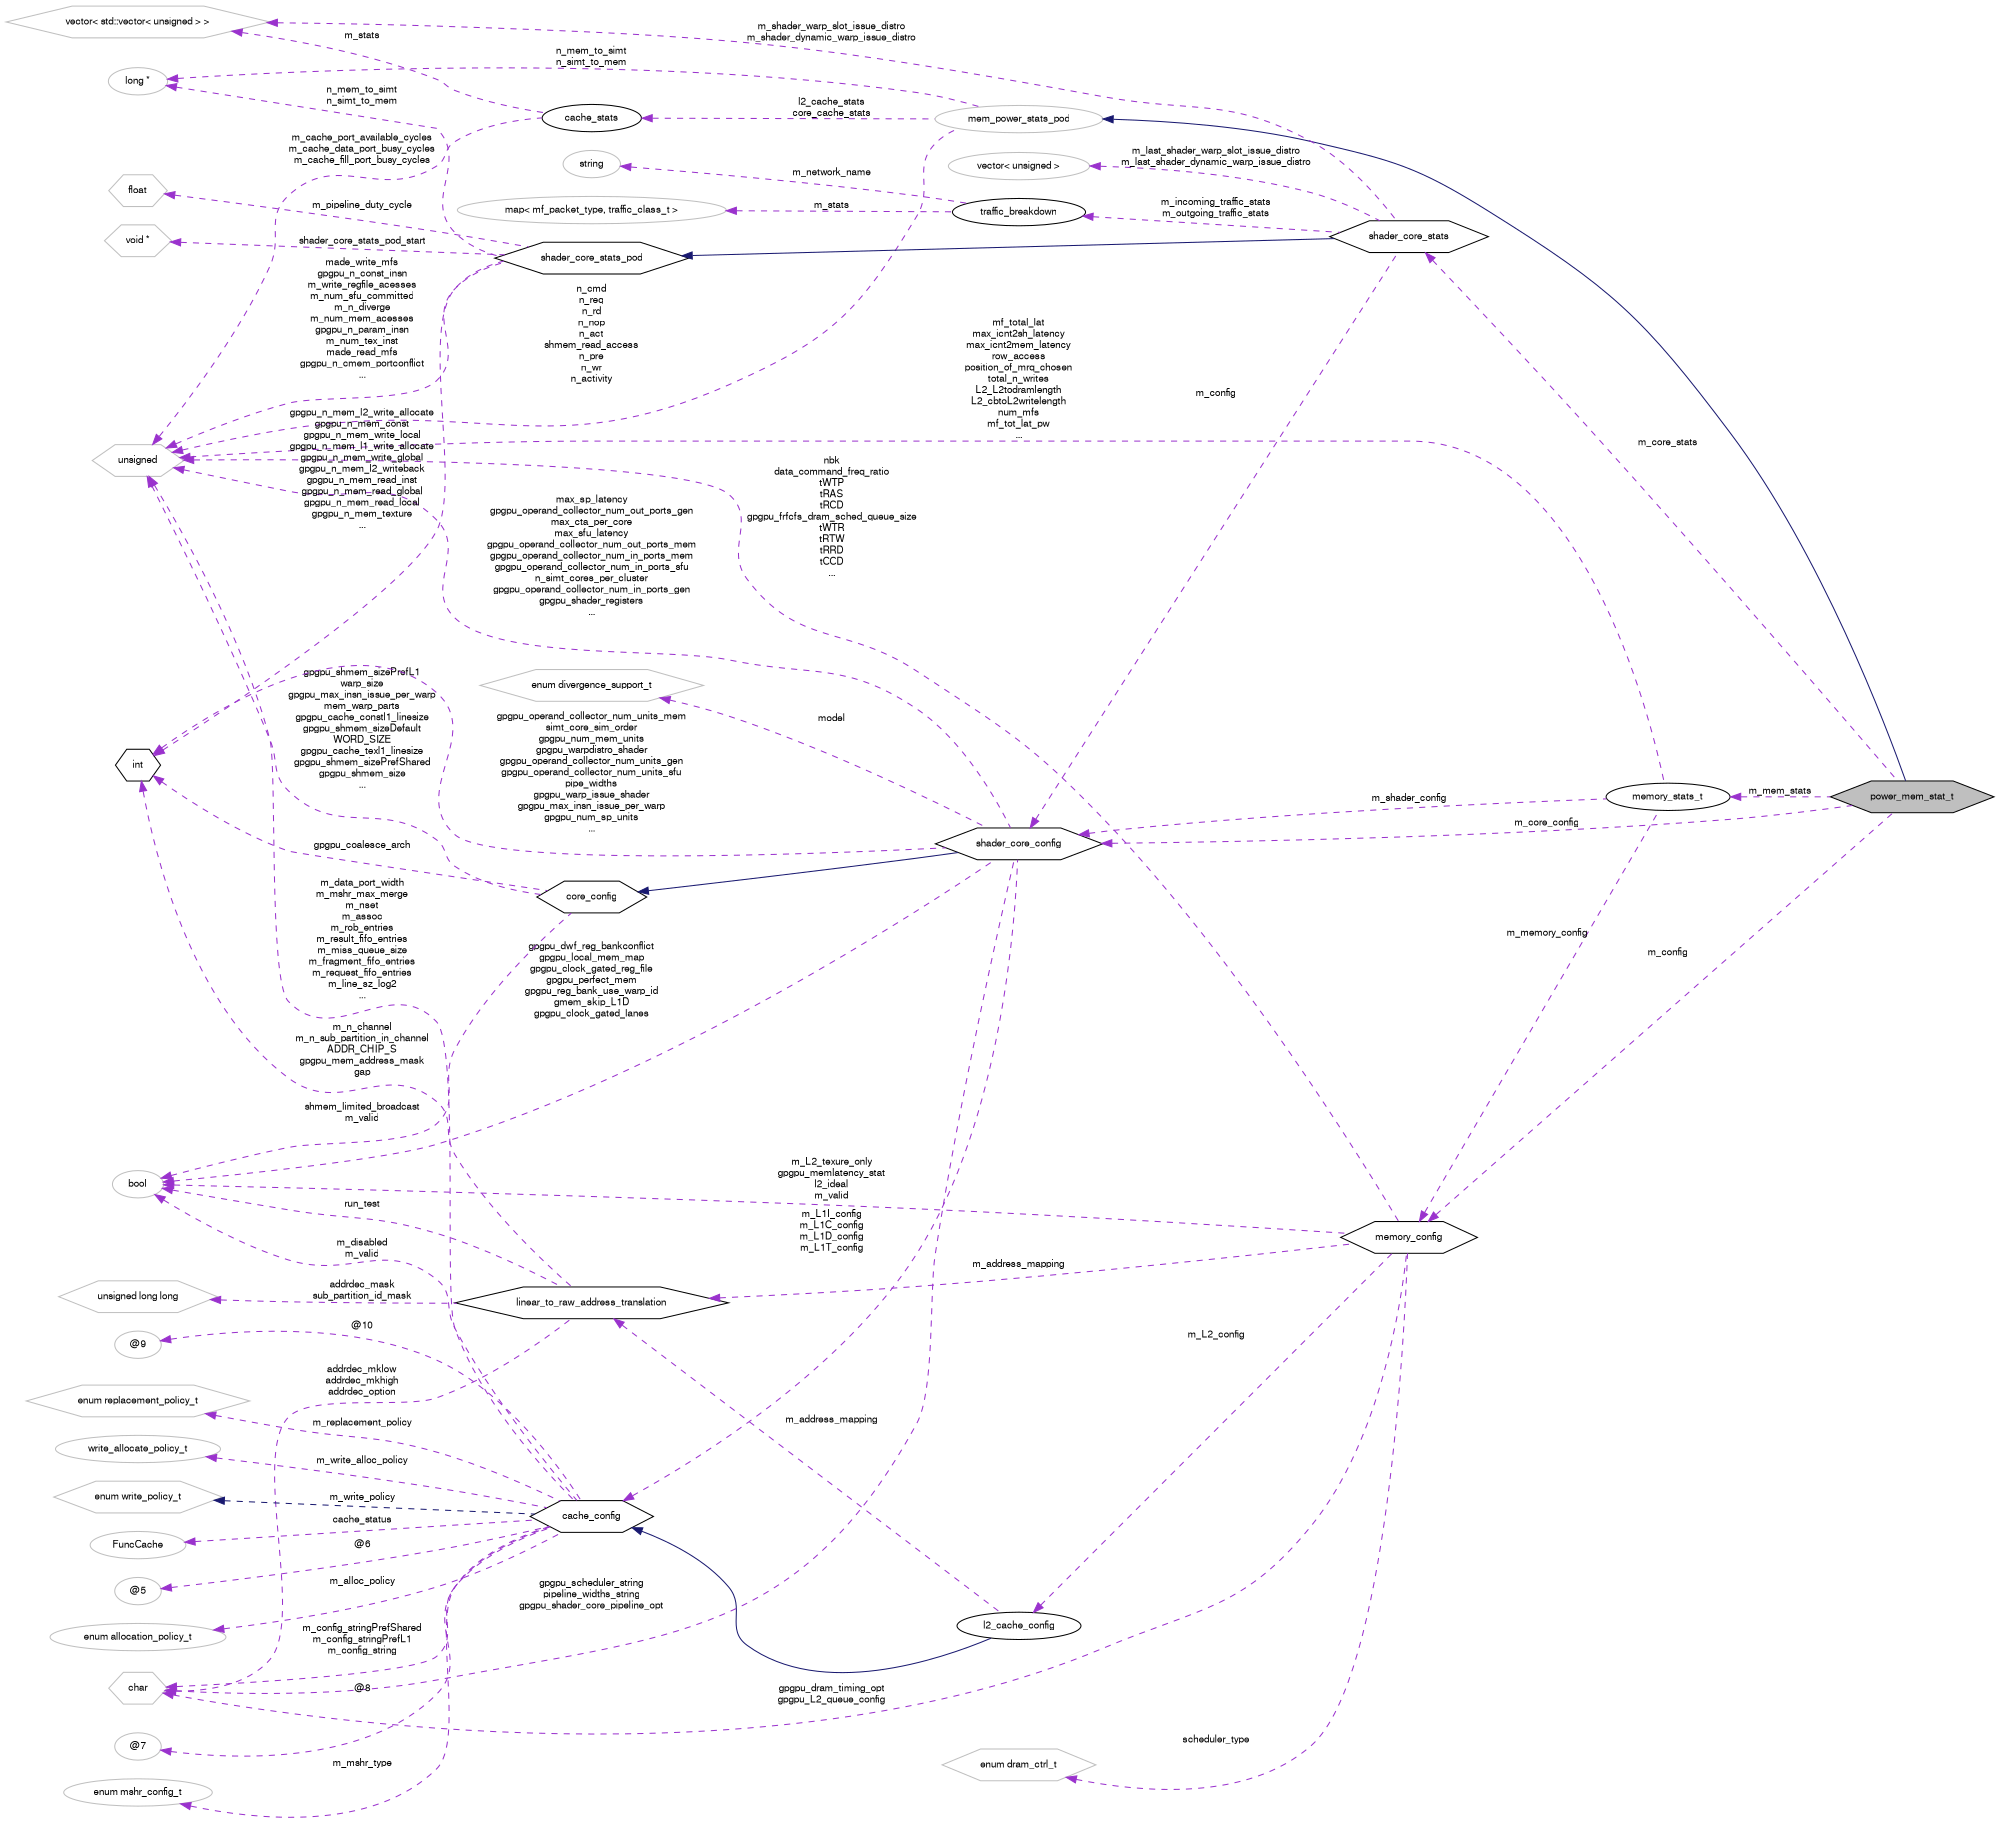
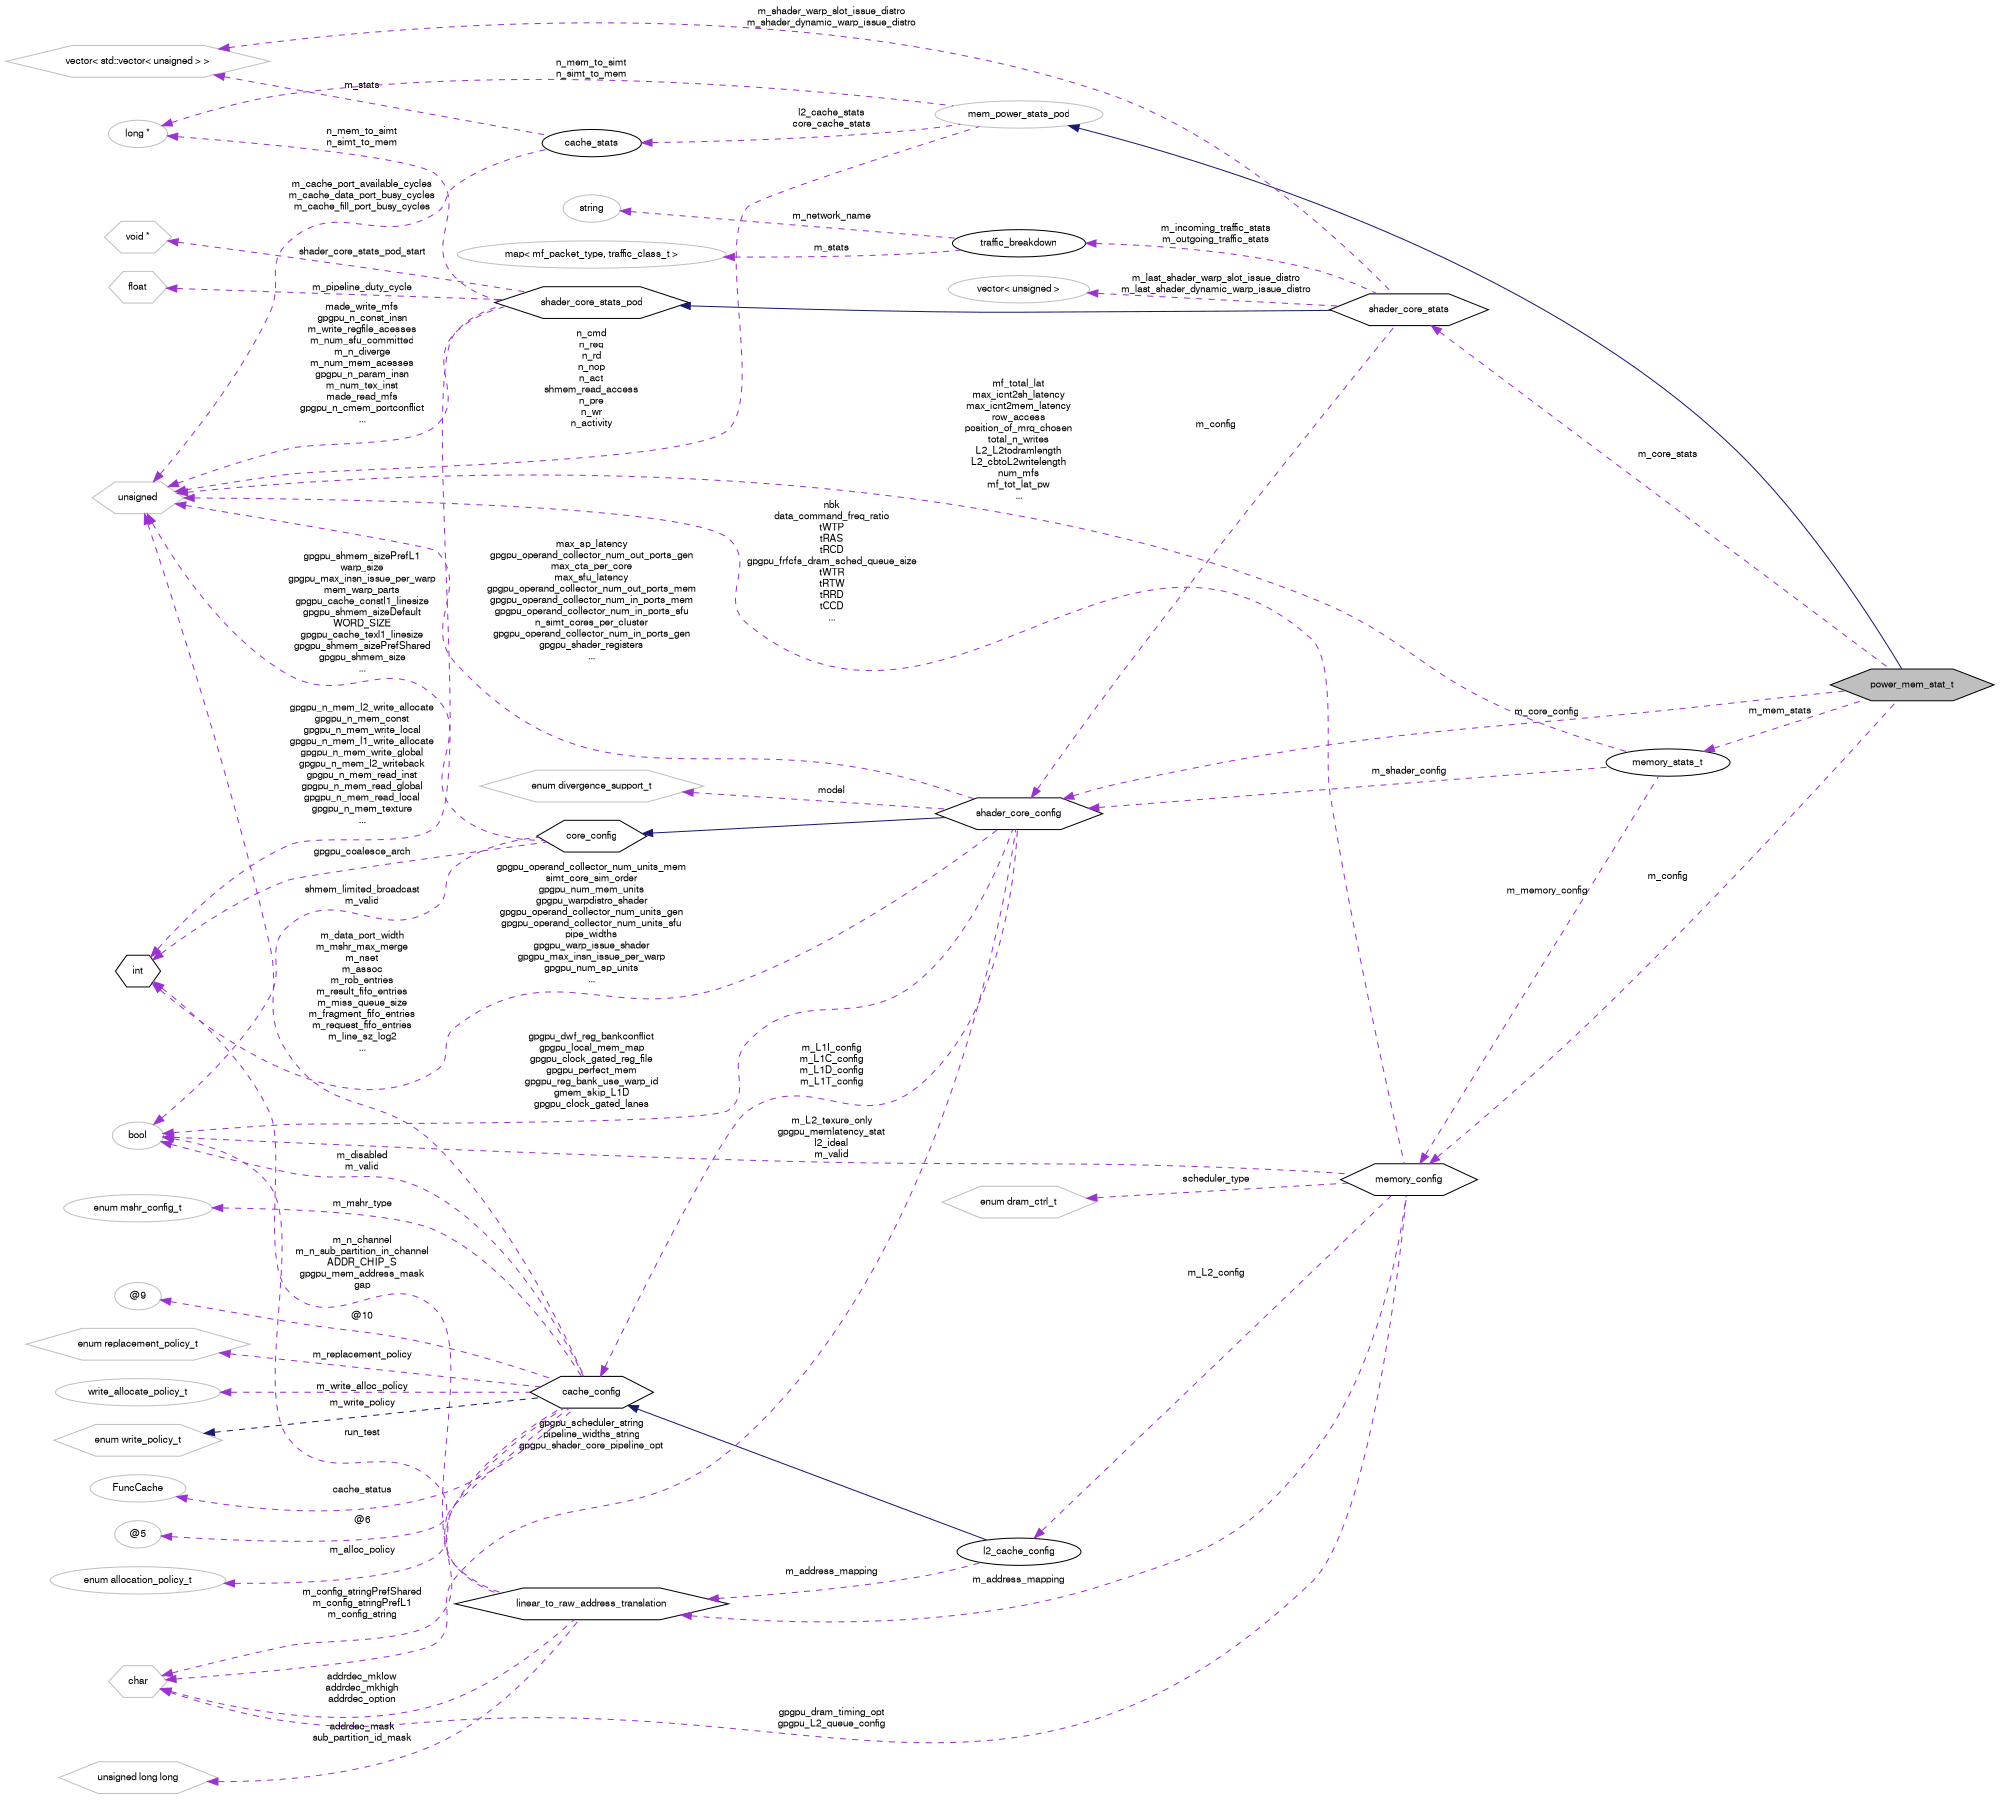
(138, 1746) -> none
